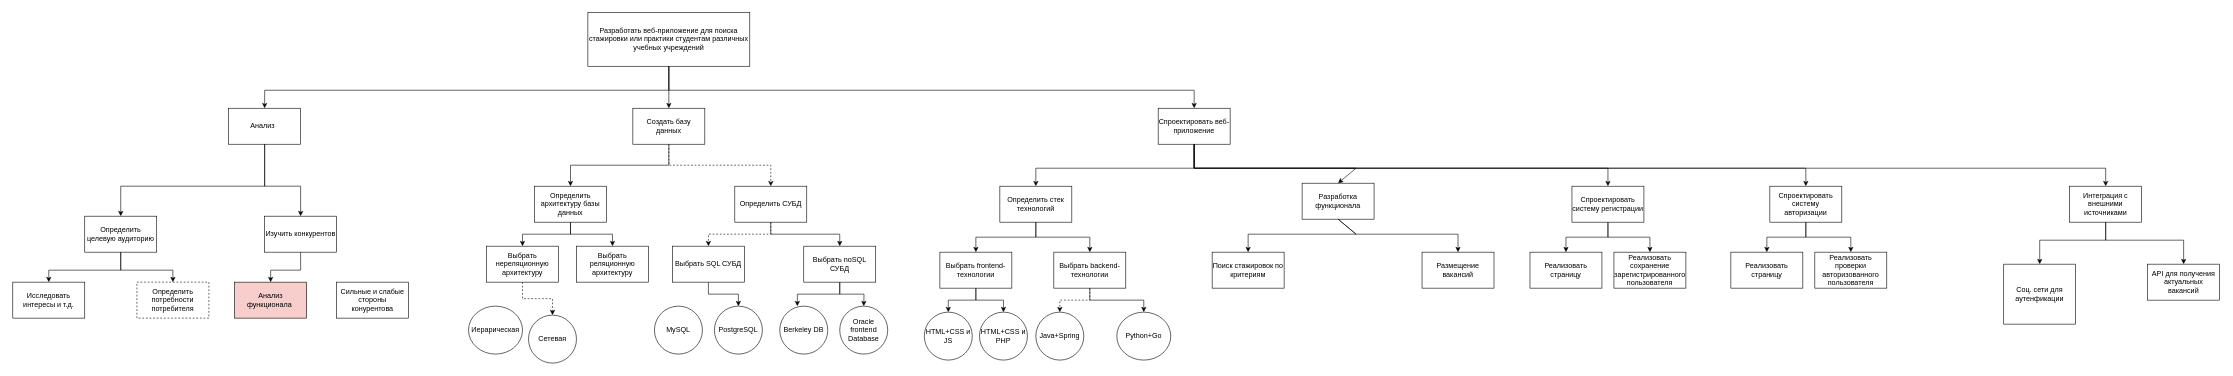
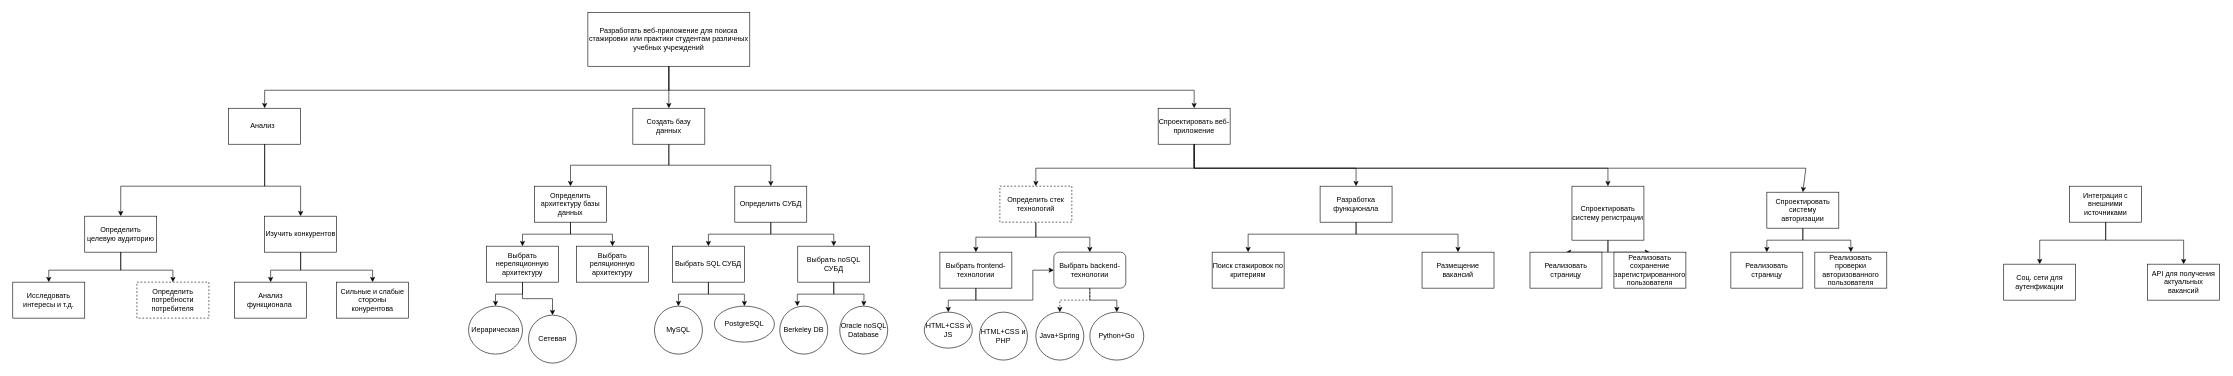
(729, 165) -> (729, 165)
(2105, 168) -> none
(1338, 201) -> (1356, 204)
(1036, 204) -> (1036, 204)
(1608, 204) -> (1608, 213)
(1806, 204) -> (1803, 210)
(734, 234) -> (734, 234)
(840, 264) -> (834, 264)
(1090, 270) -> (1090, 270)
none -> (372, 273)
(2040, 294) -> (2040, 282)
none -> (495, 297)
none -> (678, 297)
(541, 299) -> (541, 299)
(270, 300) -> (270, 300)
(1004, 303) -> (1033, 300)
(738, 330) -> (744, 324)
(864, 330) -> (864, 330)
(948, 336) -> (948, 330)
(1144, 336) -> (1117, 336)
